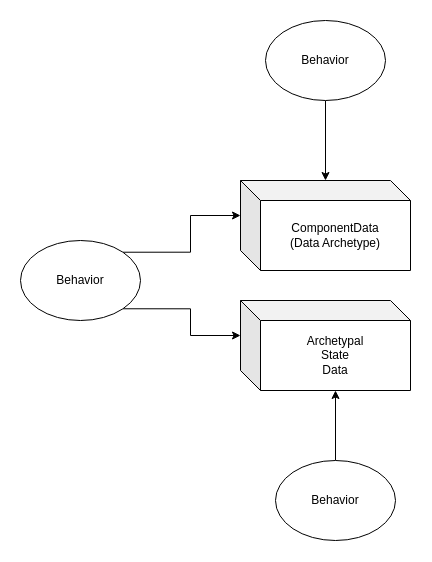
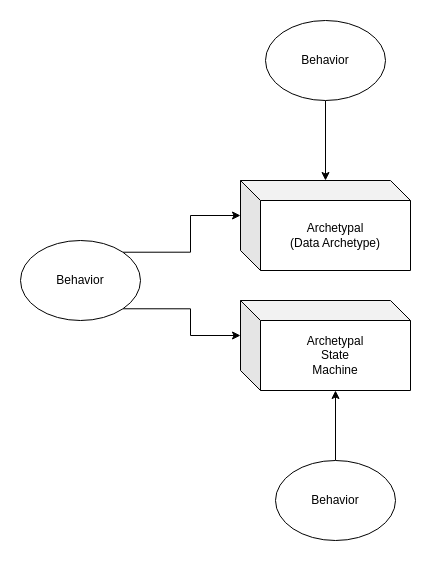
(336, 236) -> (336, 236)
(336, 356) -> (336, 356)
